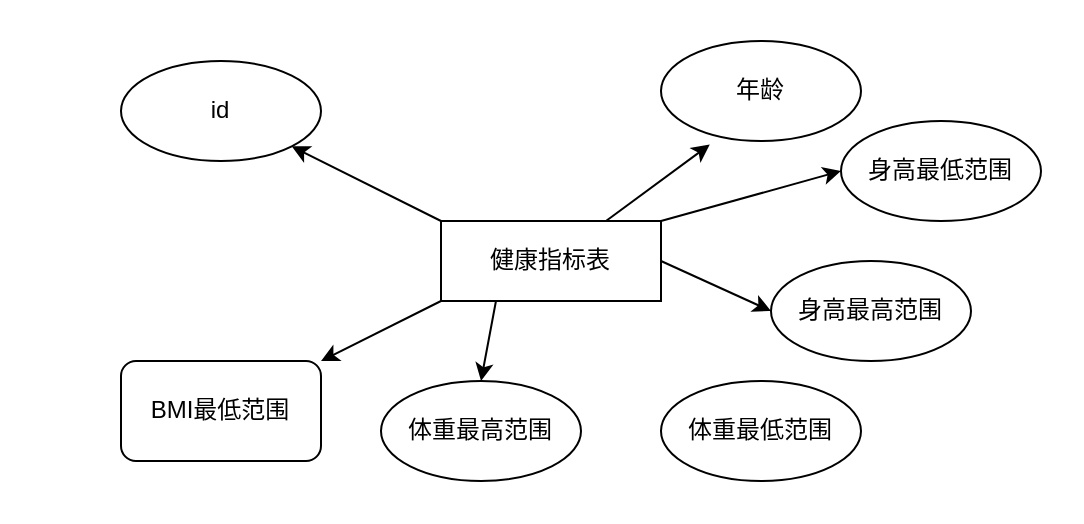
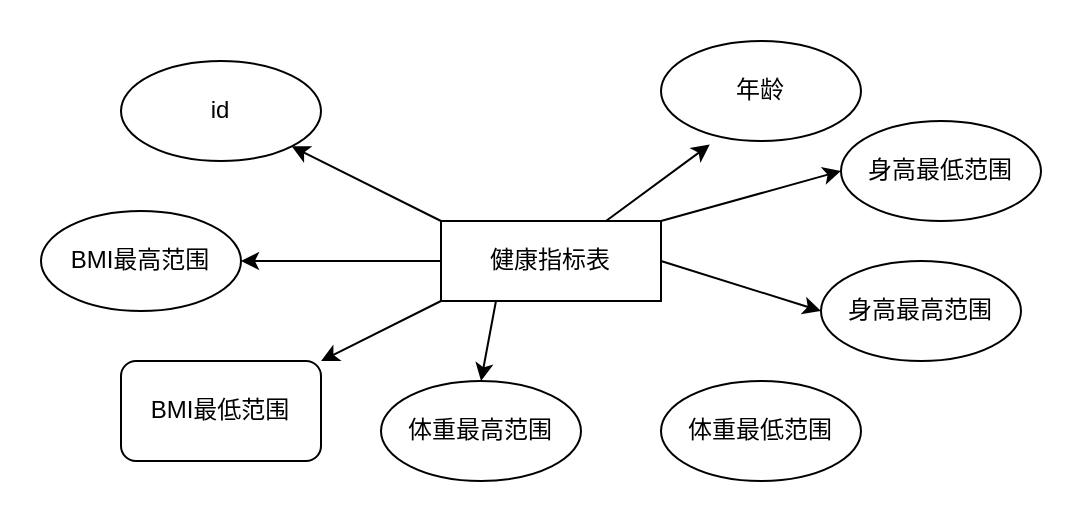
none -> (141, 261)
none -> (348, 261)
(871, 311) -> (921, 311)
